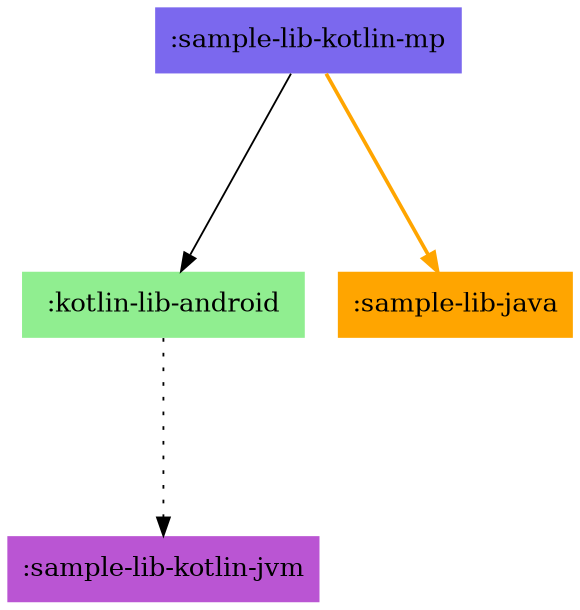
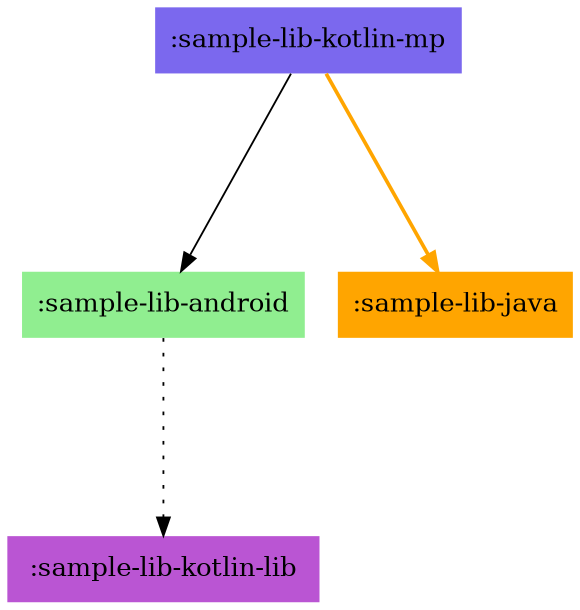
(163, 305) -> (163, 305)
(163, 569) -> (163, 569)
